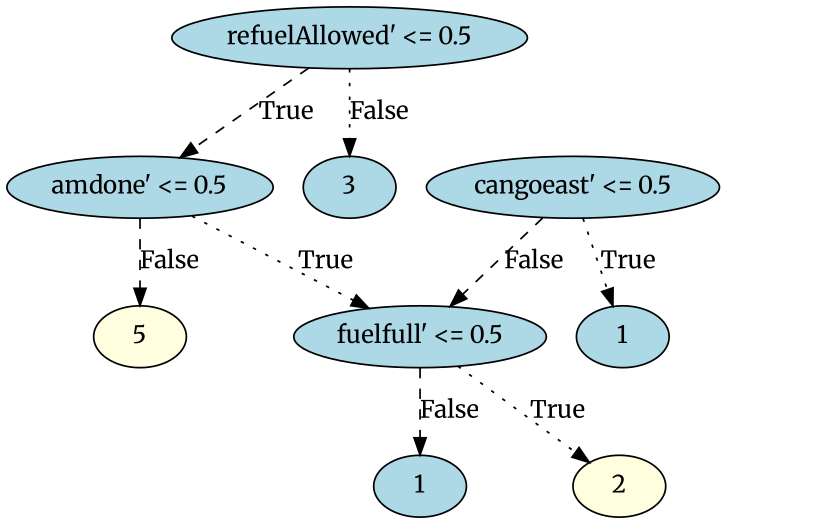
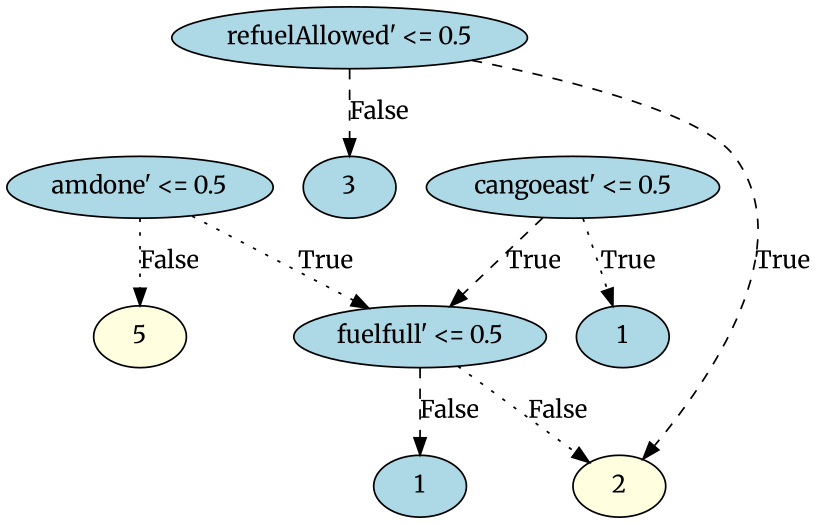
(350, 104) -> (350, 104)
(251, 108) -> (743, 174)
(140, 253) -> (140, 253)
(534, 262) -> (534, 262)
(558, 411) -> (558, 411)
